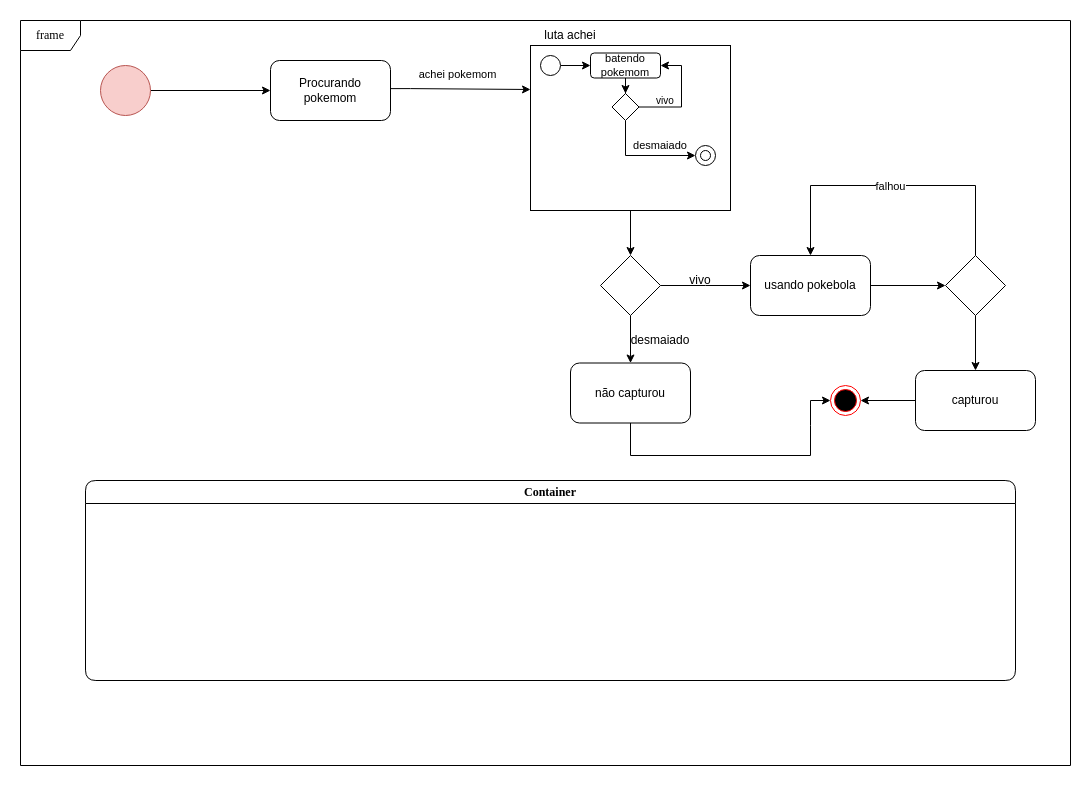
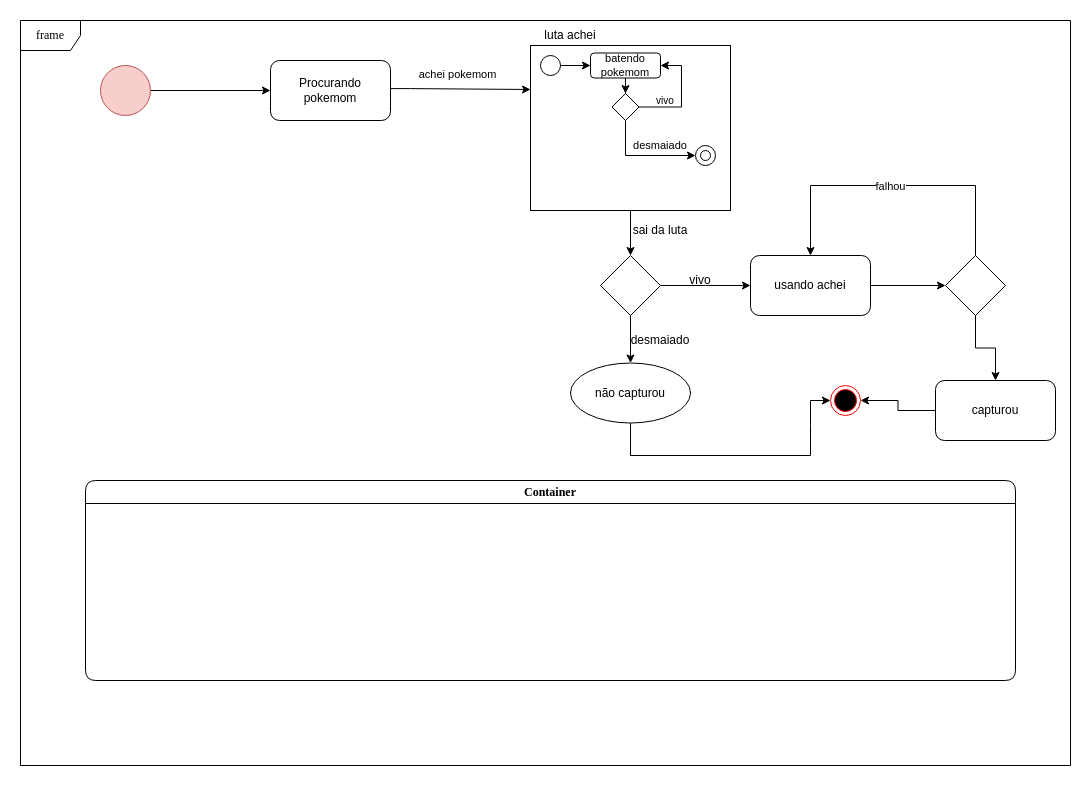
none -> (661, 231)
(811, 286) -> (811, 286)
(631, 393) -> (631, 393)
(976, 401) -> (996, 411)
